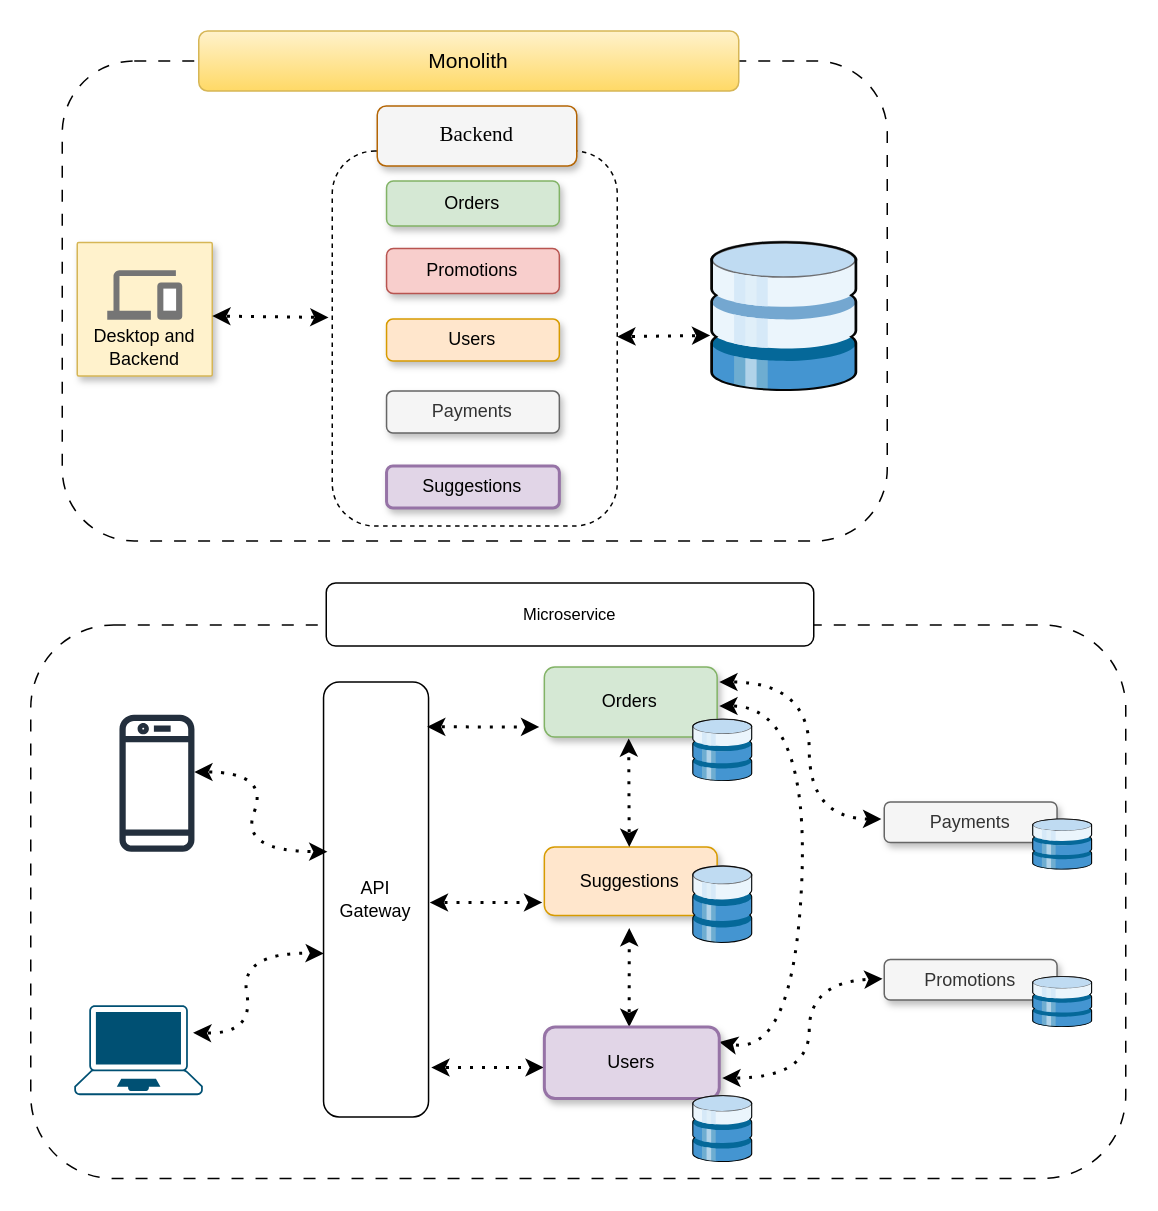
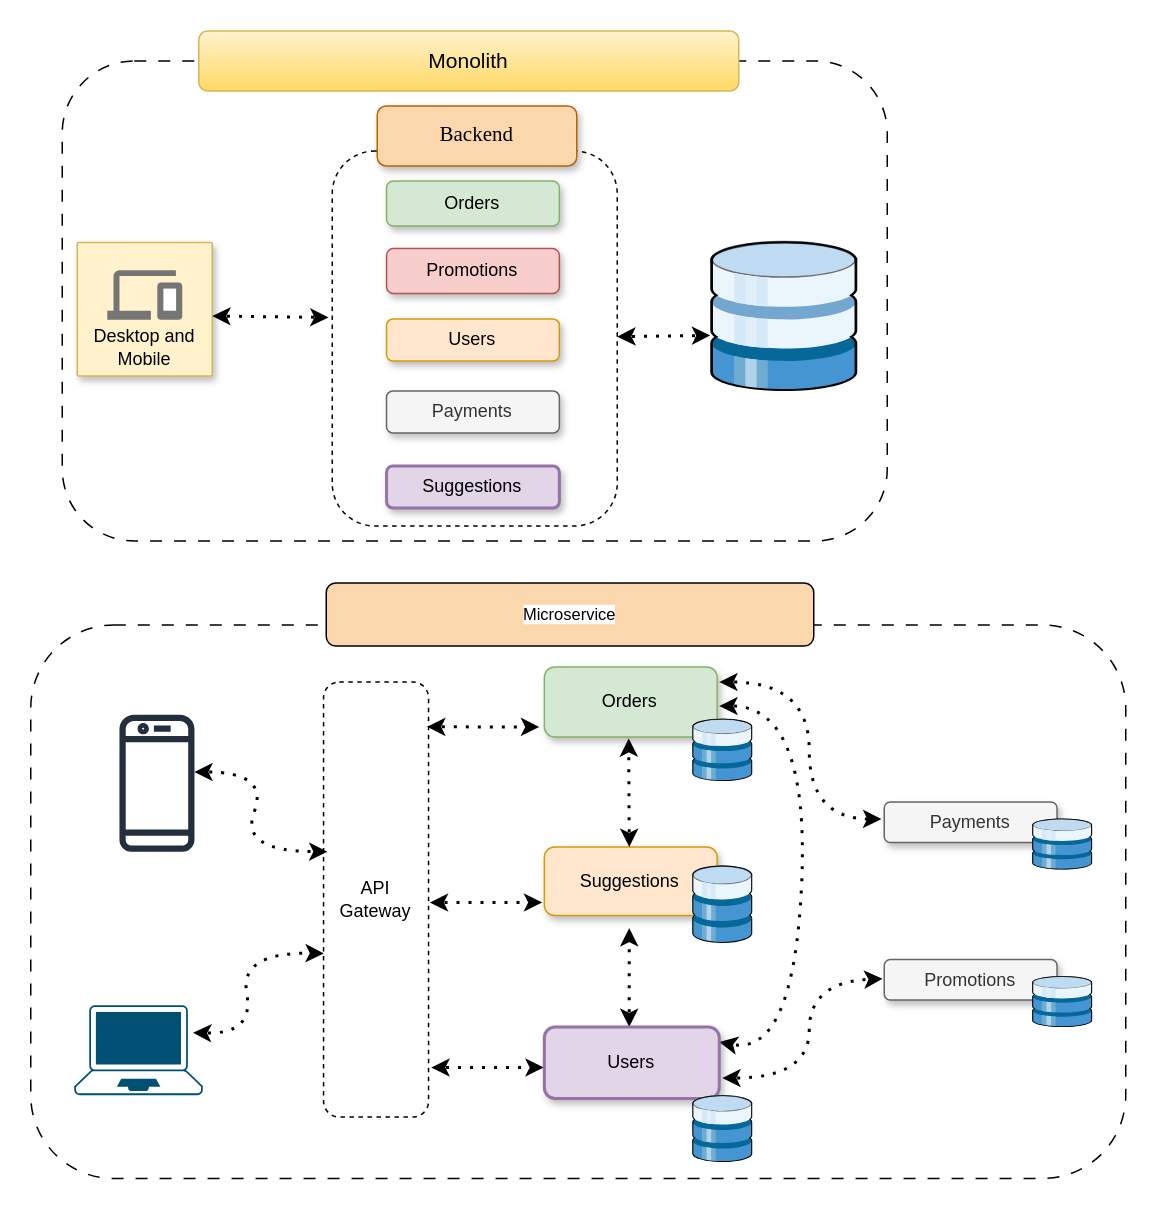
(477, 136) -> (477, 136)
(145, 347) -> (145, 347)
(570, 614) -> (570, 614)
(376, 899) -> (376, 899)
